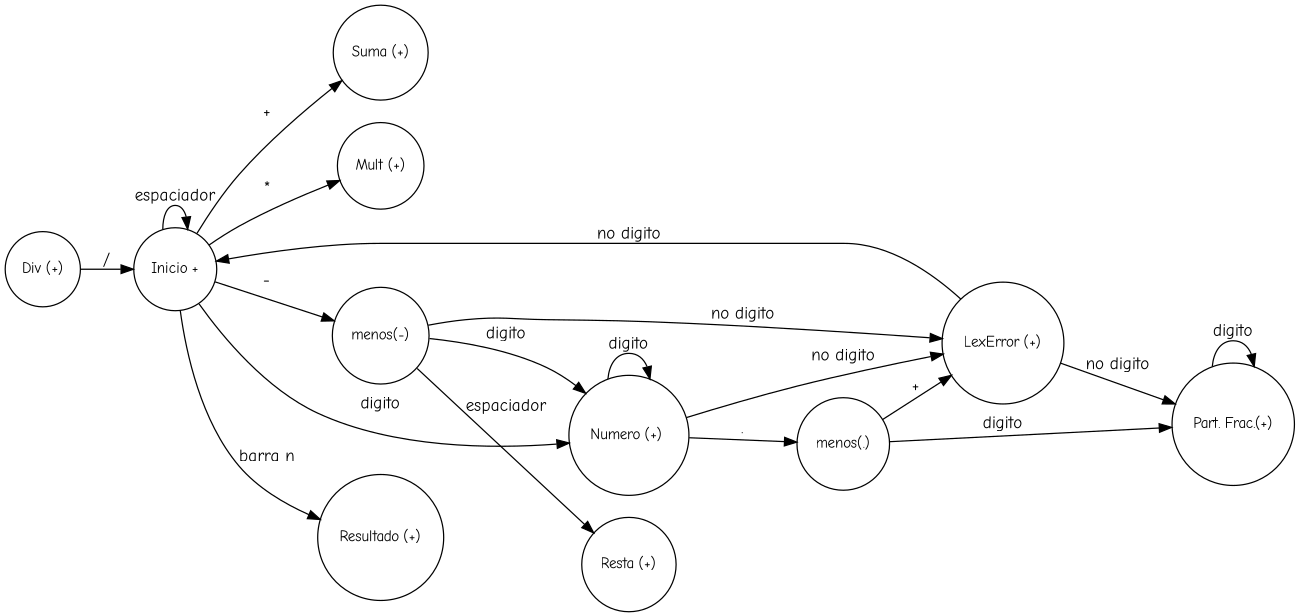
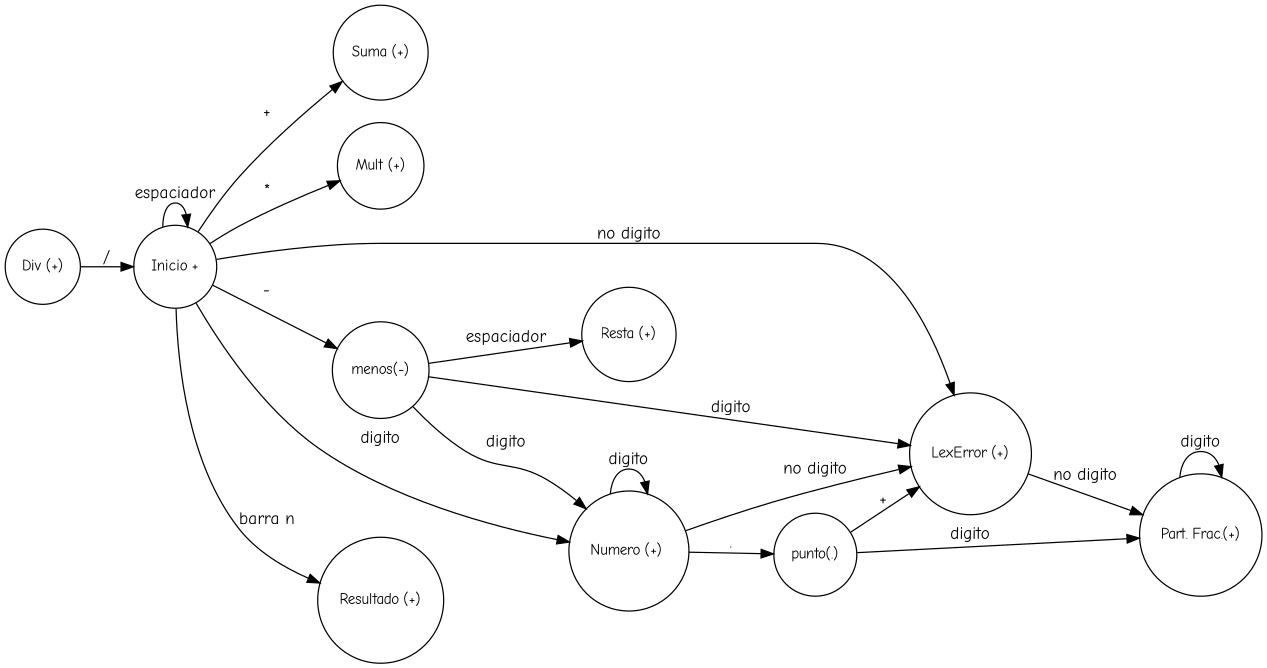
(602, 243) -> (619, 243)
(743, 314) -> (731, 408)
(843, 444) -> (815, 555)
